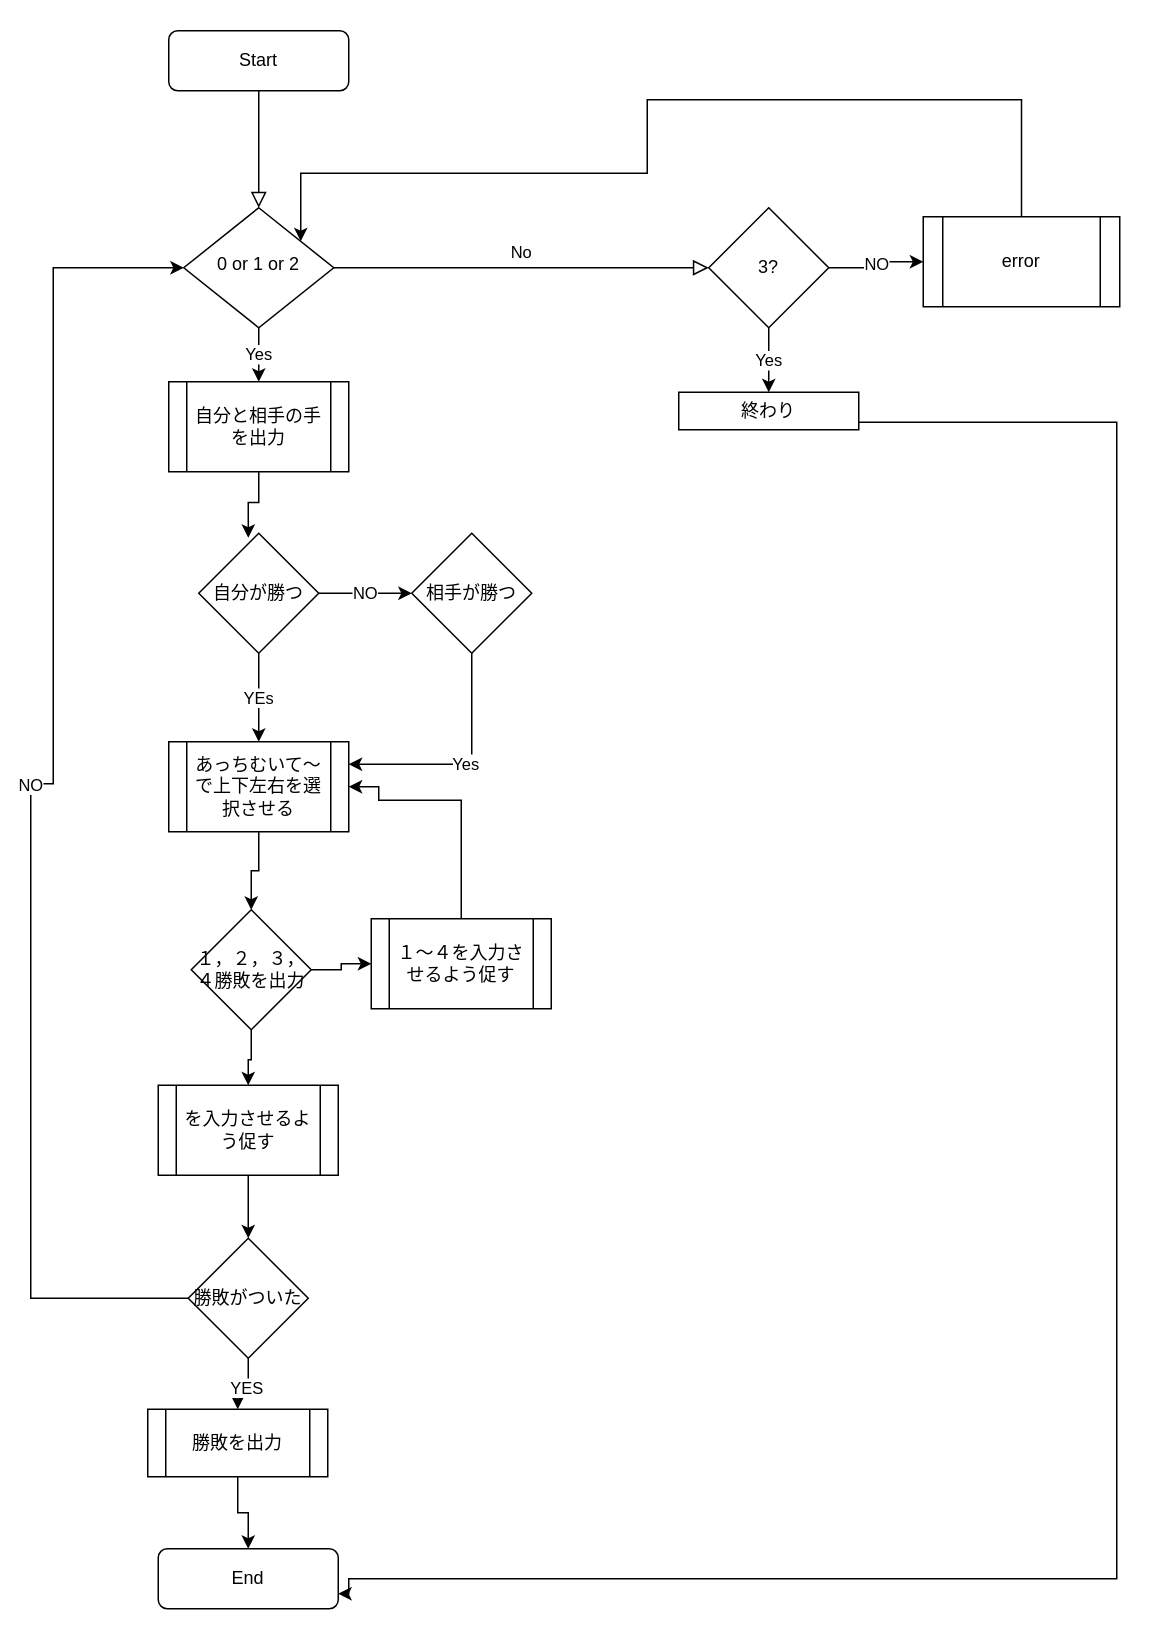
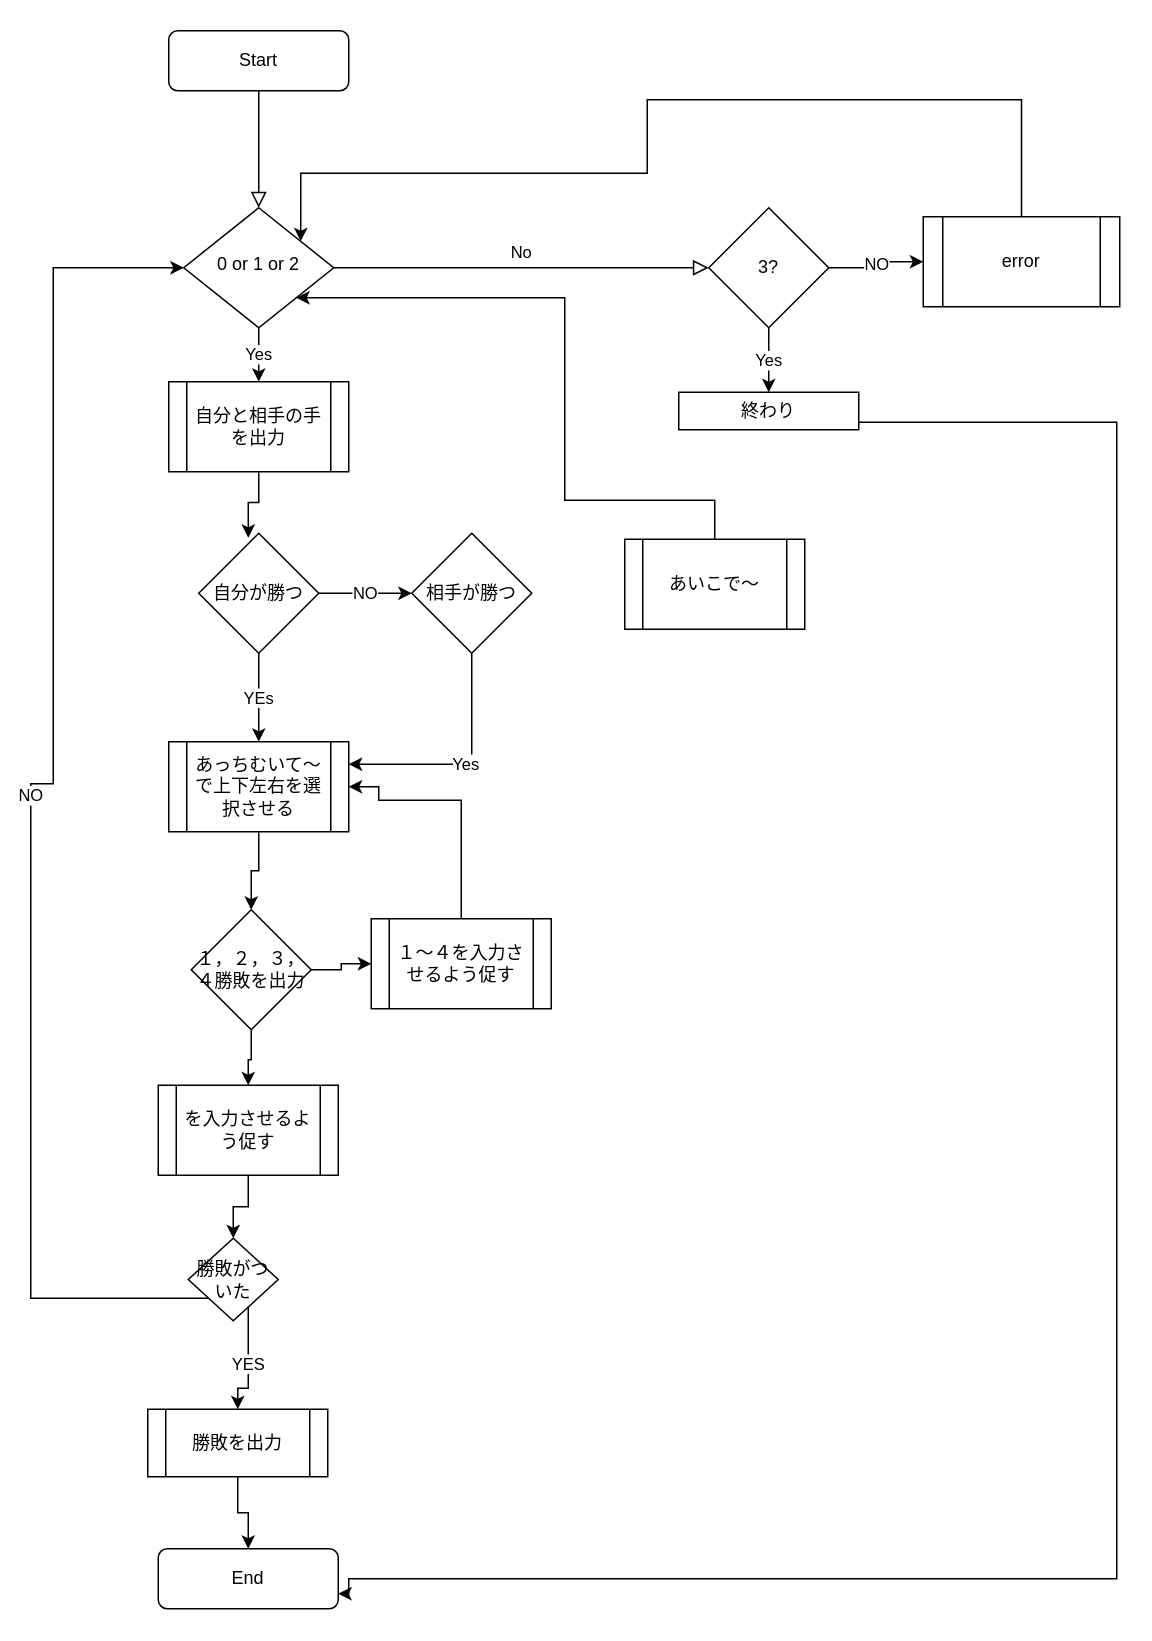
none -> (565, 365)
none -> (715, 584)
(248, 1298) -> (233, 1280)
